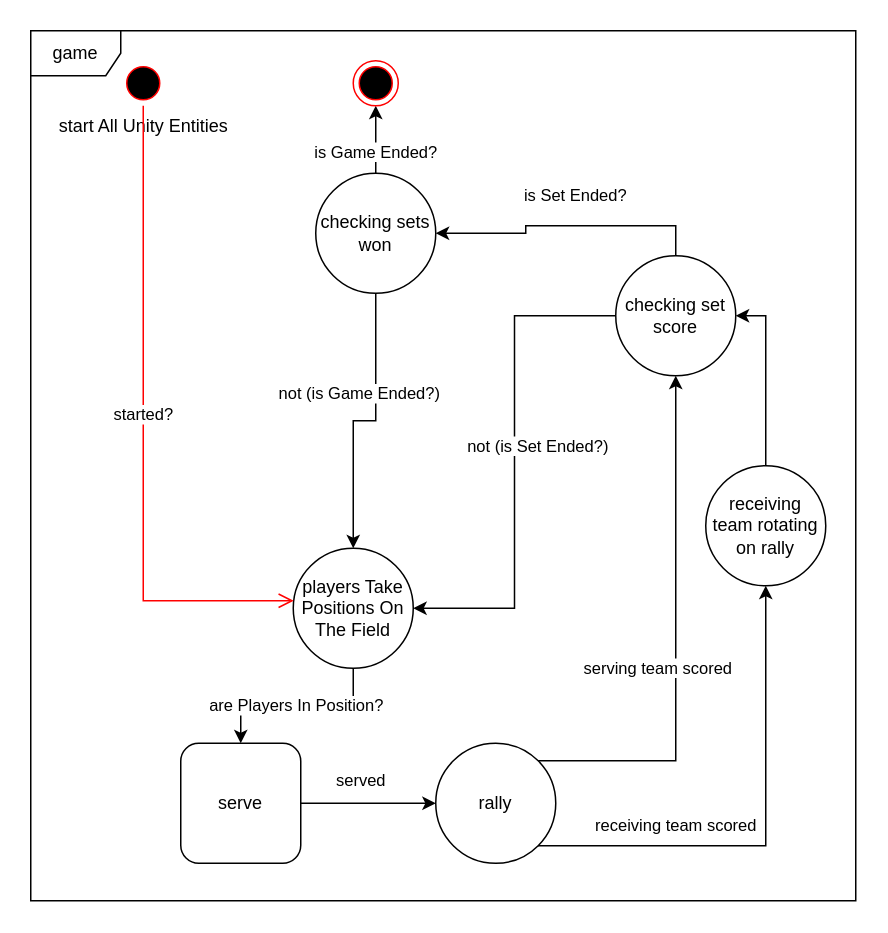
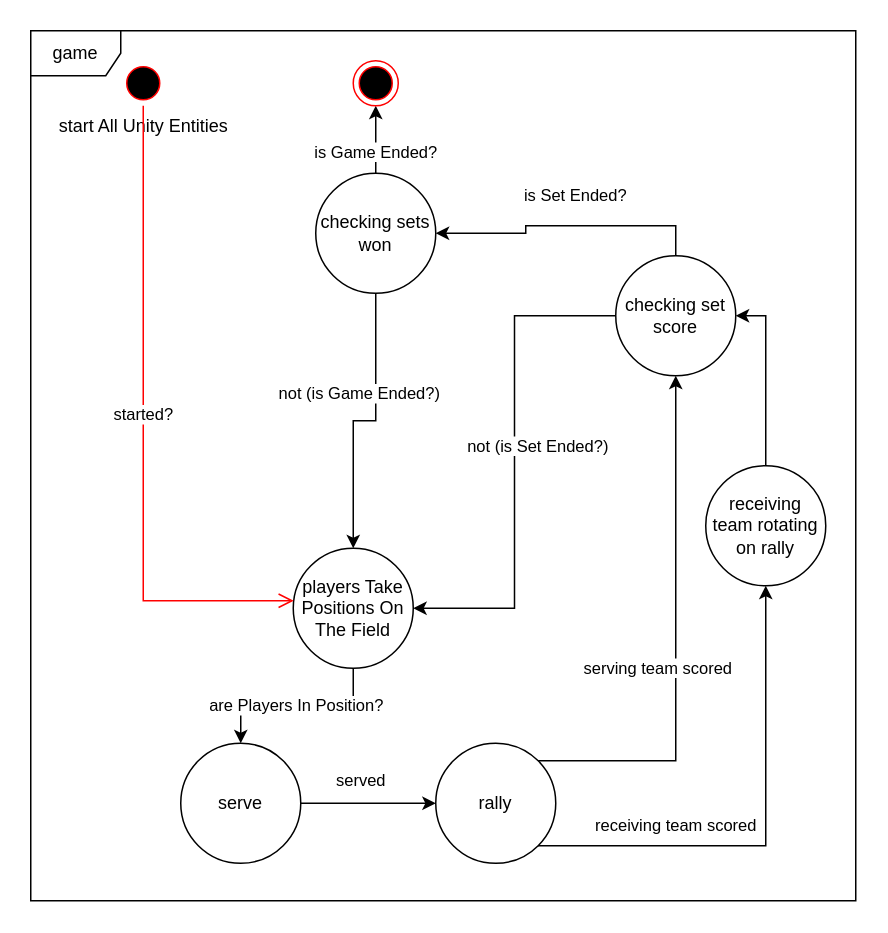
(241, 803) -> (241, 803)
